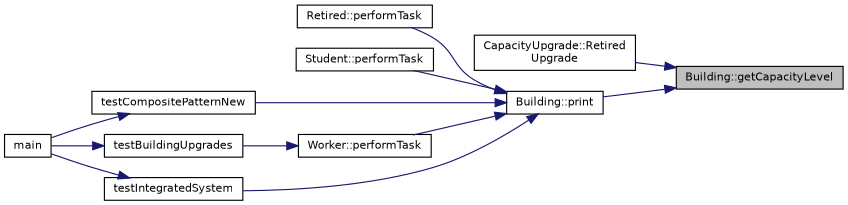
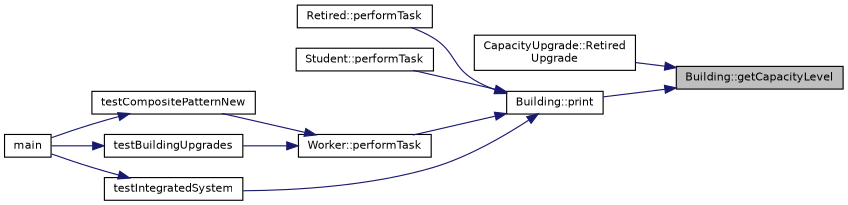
(375, 103) -> (263, 123)
